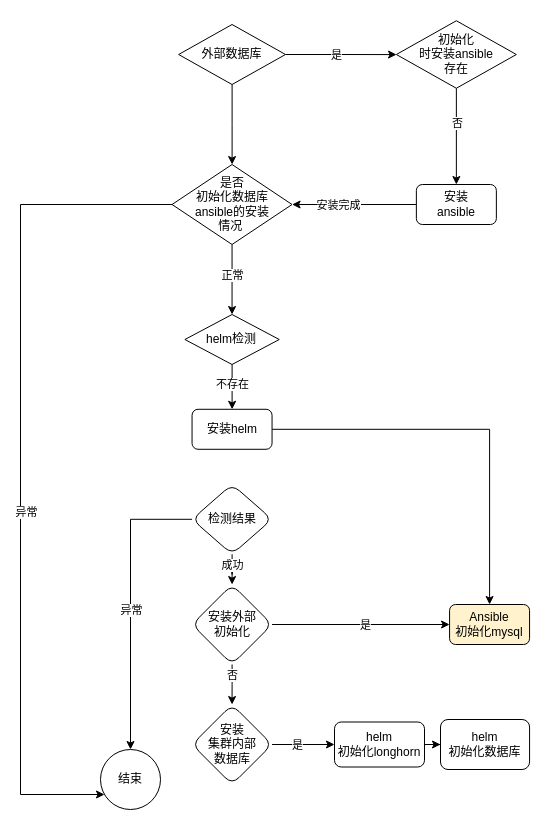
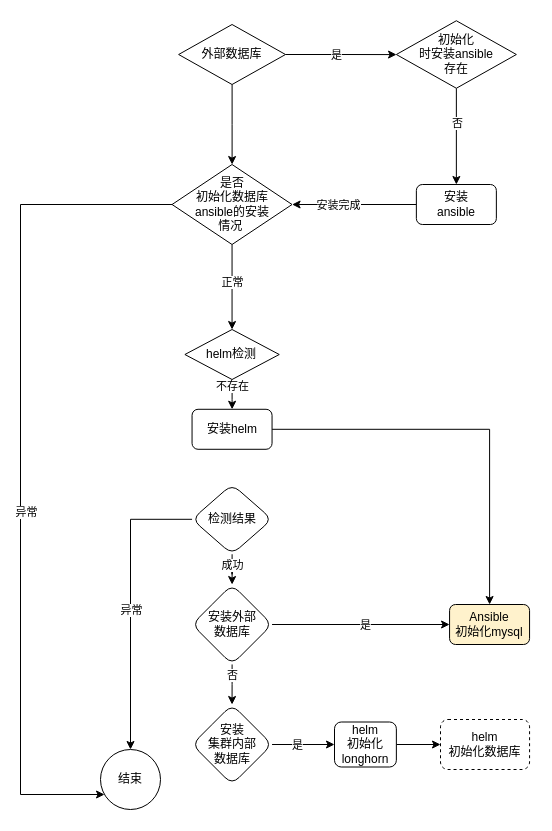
(232, 340) -> (232, 355)
(233, 625) -> (233, 625)
(380, 745) -> (365, 745)
(485, 745) -> (485, 745)
